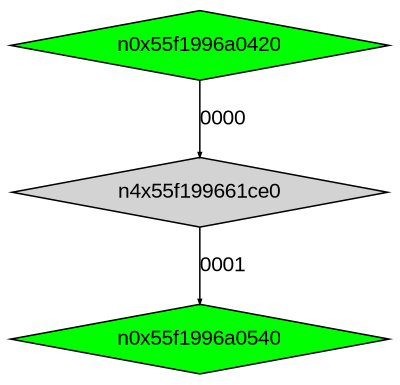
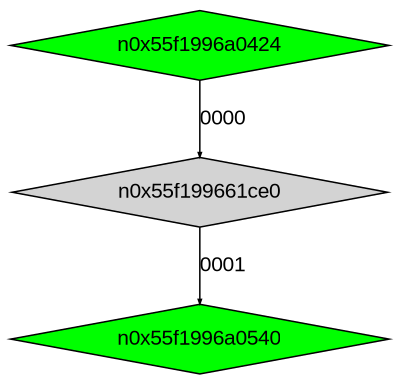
(200, 45) -> (200, 45)
(200, 192) -> (200, 192)
